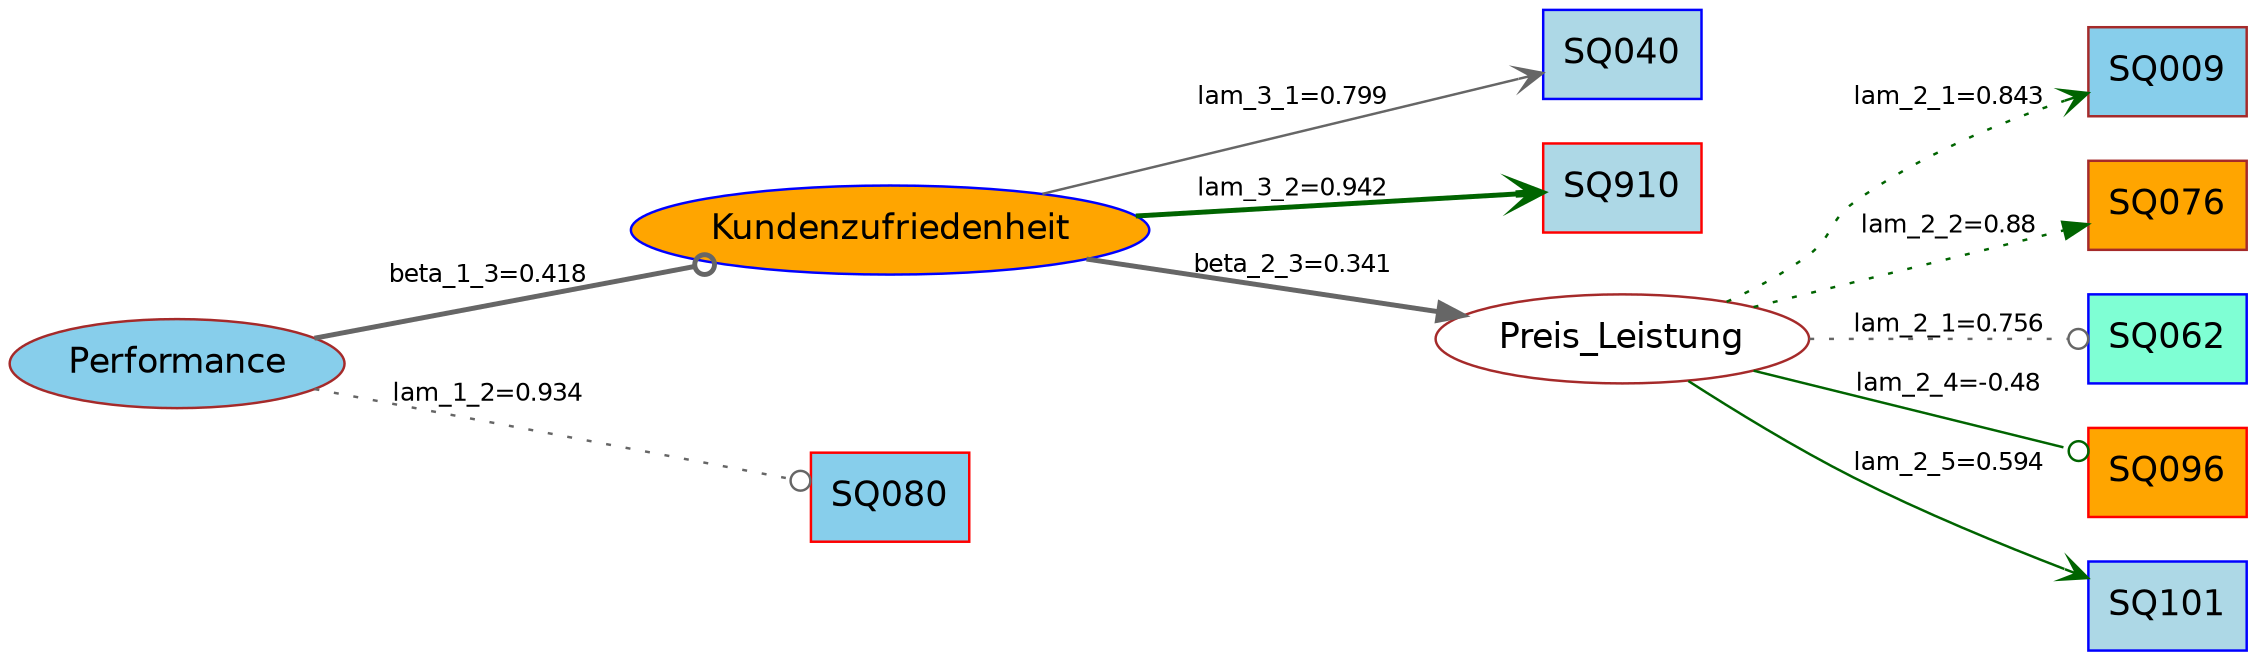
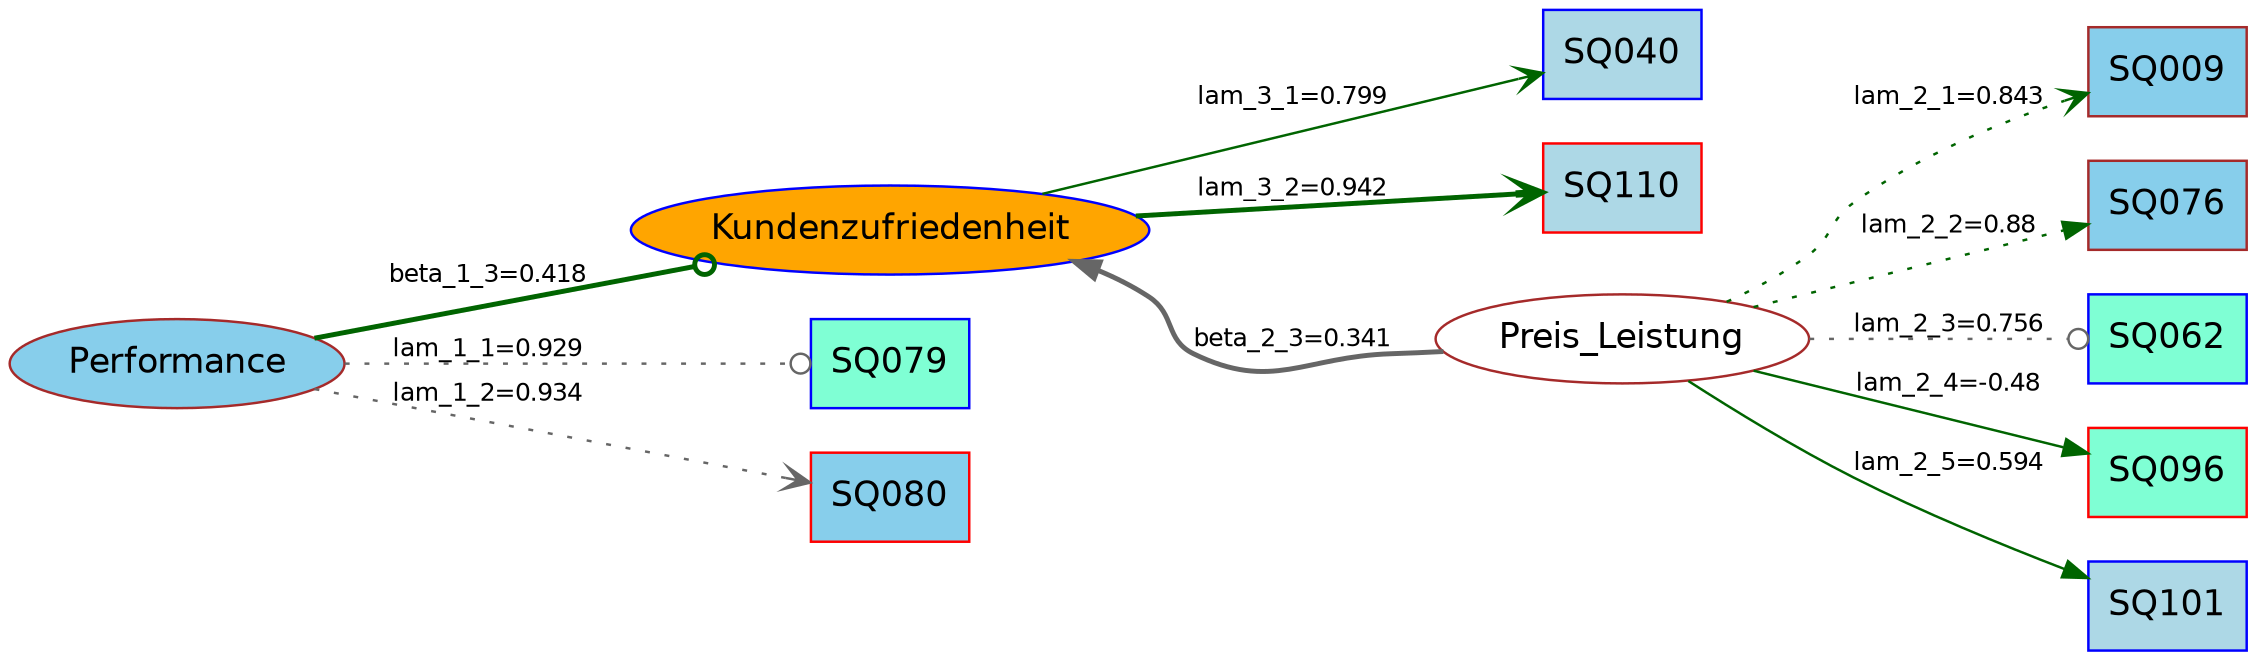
(1281, 136) -> (1281, 136)
(1622, 188) -> (1622, 188)
(2168, 205) -> (2168, 205)
(1263, 285) -> (1252, 371)
(504, 302) -> (504, 302)
(1949, 325) -> (1949, 325)
none -> (890, 364)
(1908, 409) -> (1908, 409)
(550, 434) -> (550, 434)
(2168, 472) -> (2168, 472)
(1871, 486) -> (1871, 486)
